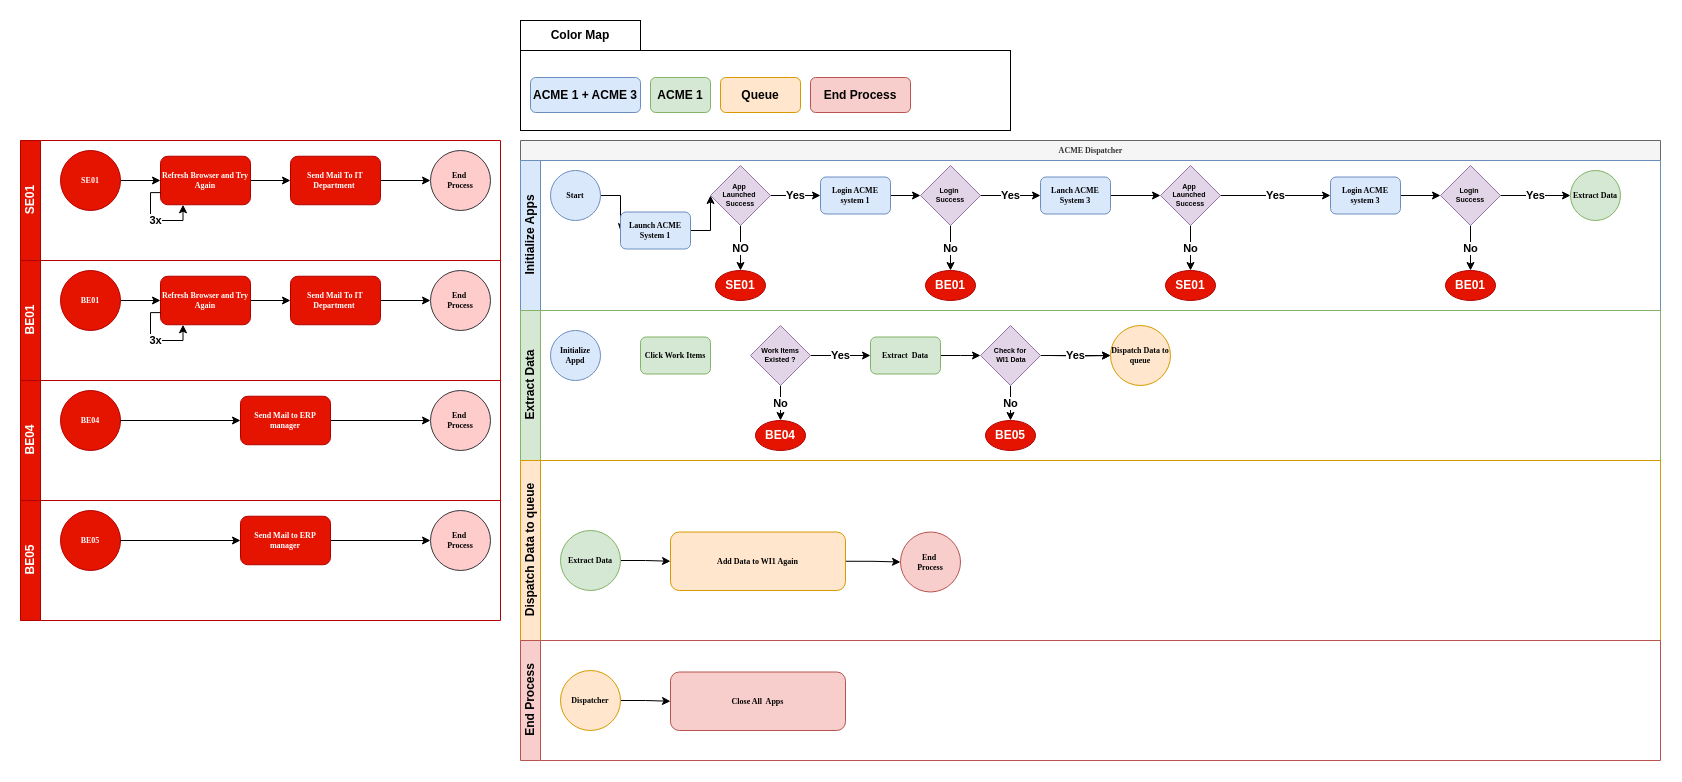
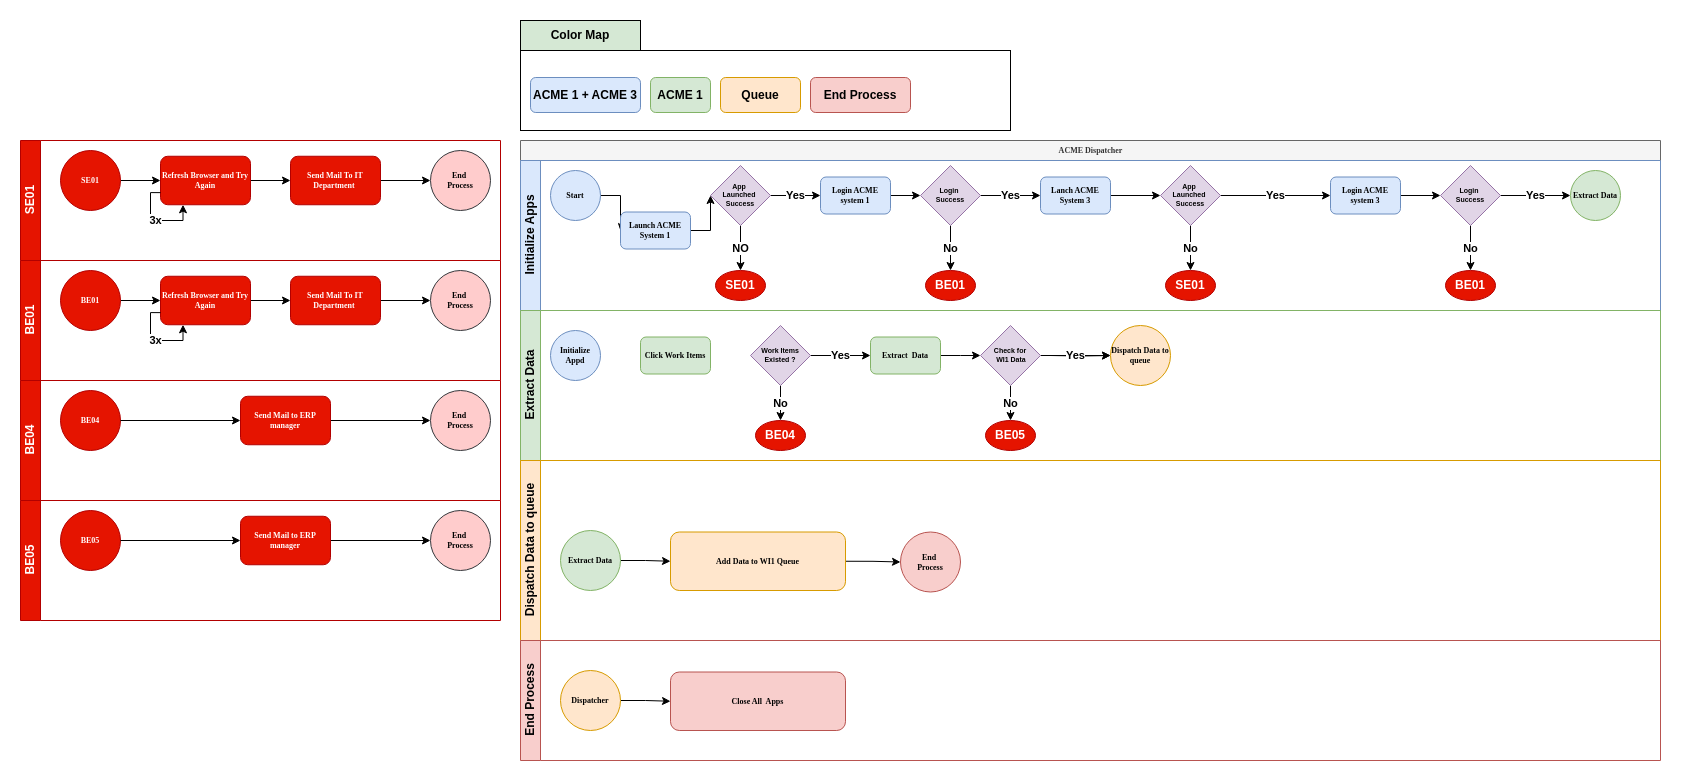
(581, 36) -> (581, 36)
(758, 562) -> (758, 562)
